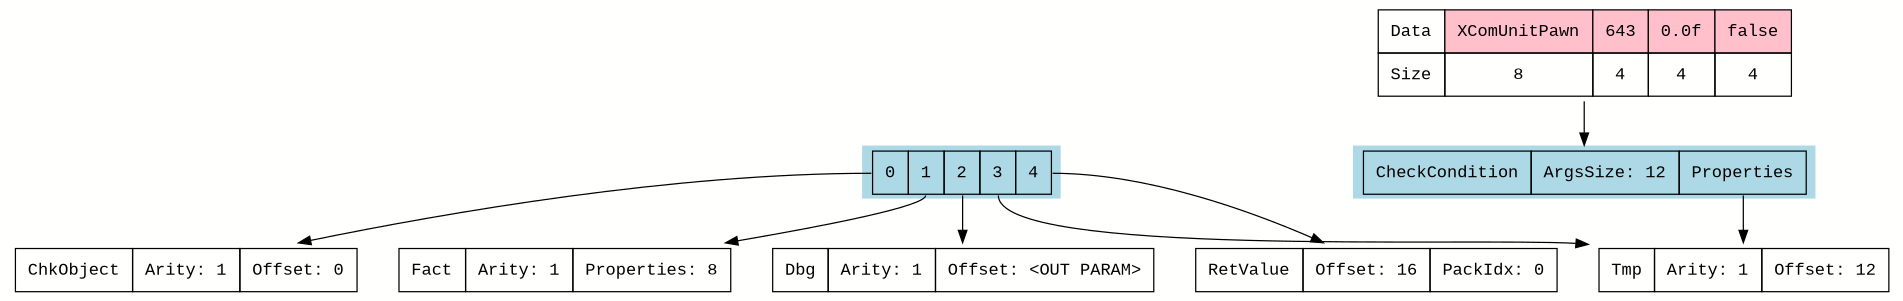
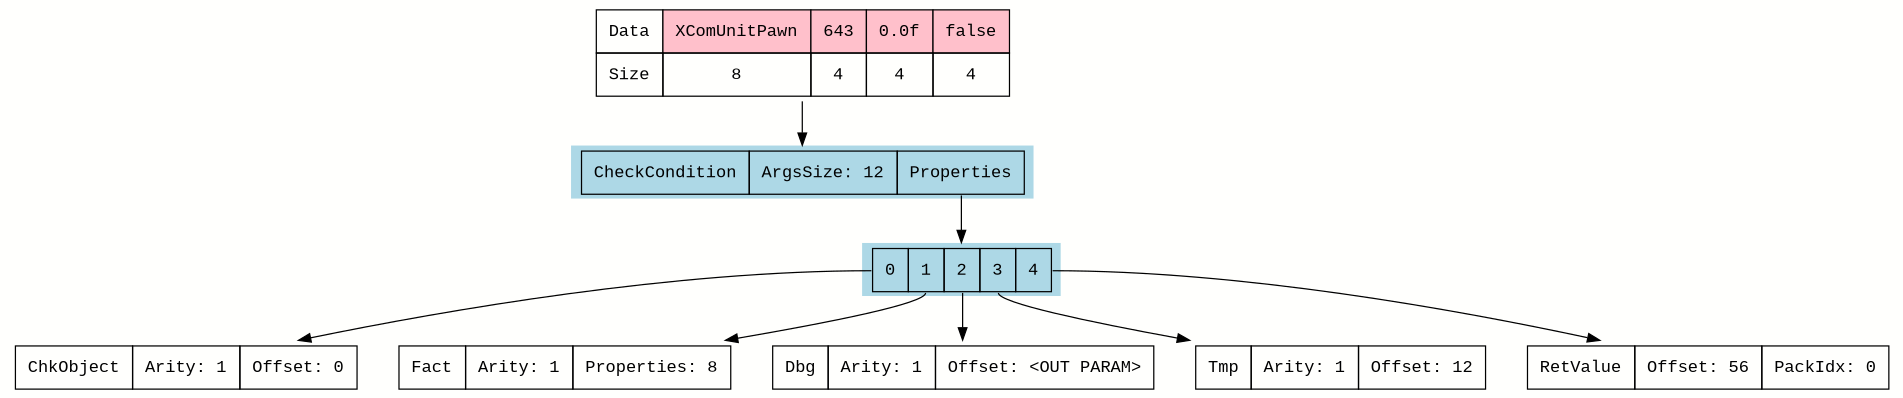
(1743, 213) -> (961, 213)
(1367, 269) -> (1698, 367)
